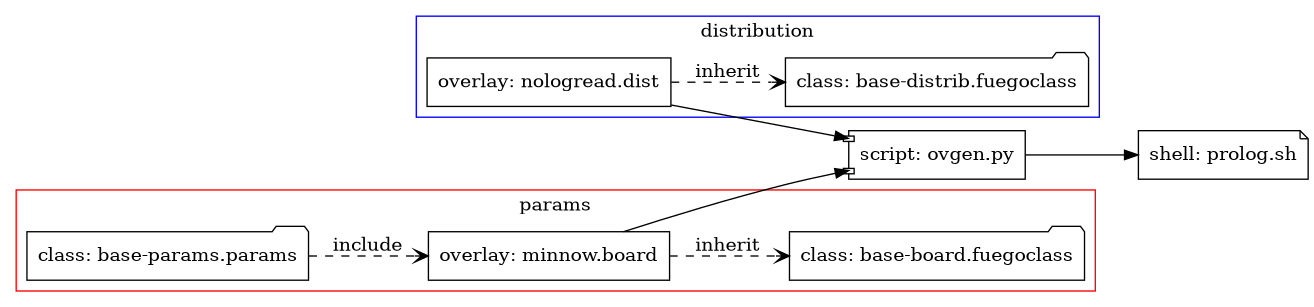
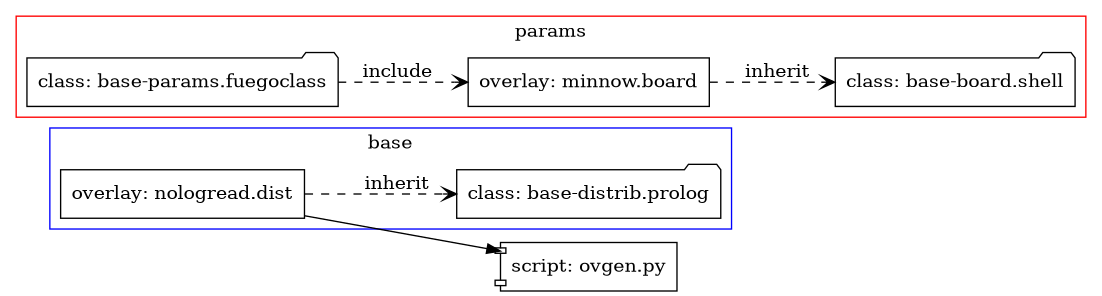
(758, 32) -> (391, 143)
(937, 82) -> (589, 194)
(1223, 155) -> none
(729, 200) -> none
(168, 256) -> (183, 82)
(937, 256) -> (955, 82)
